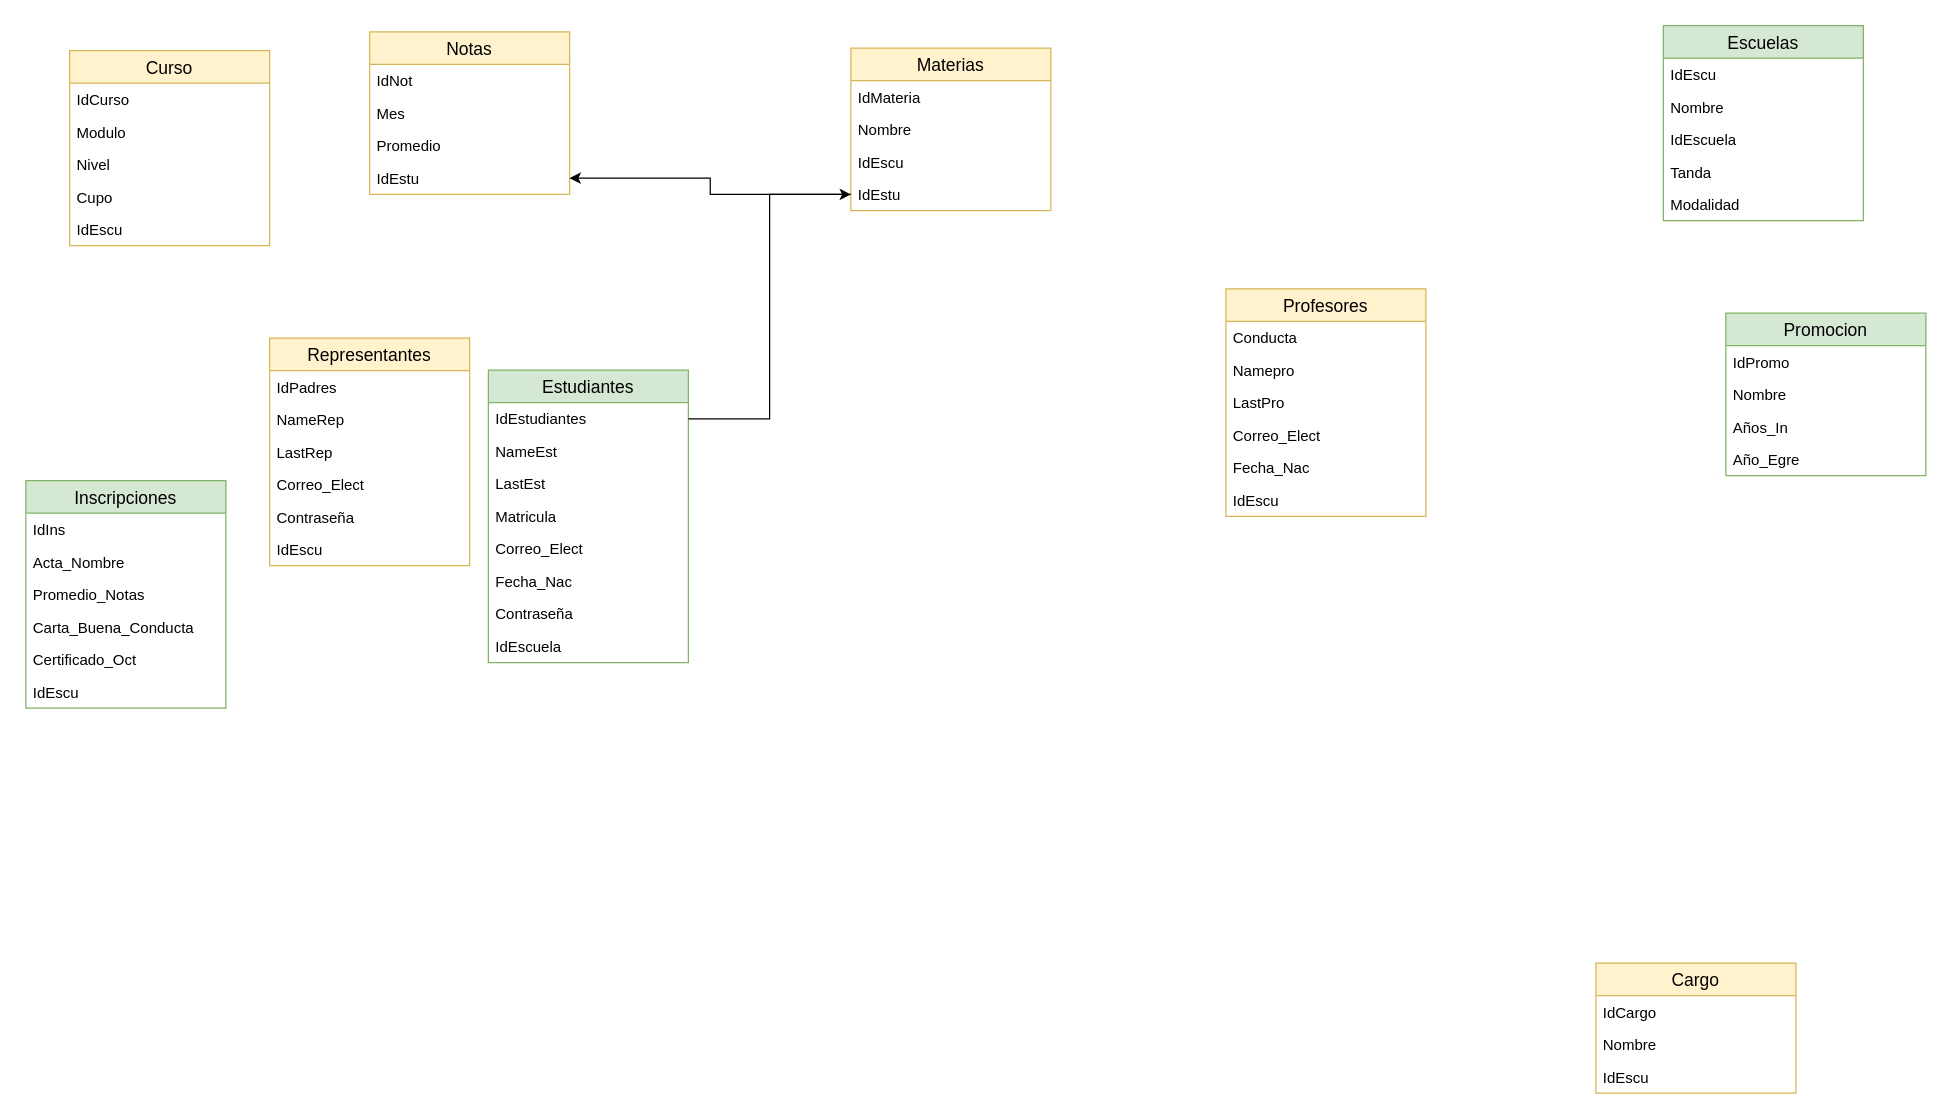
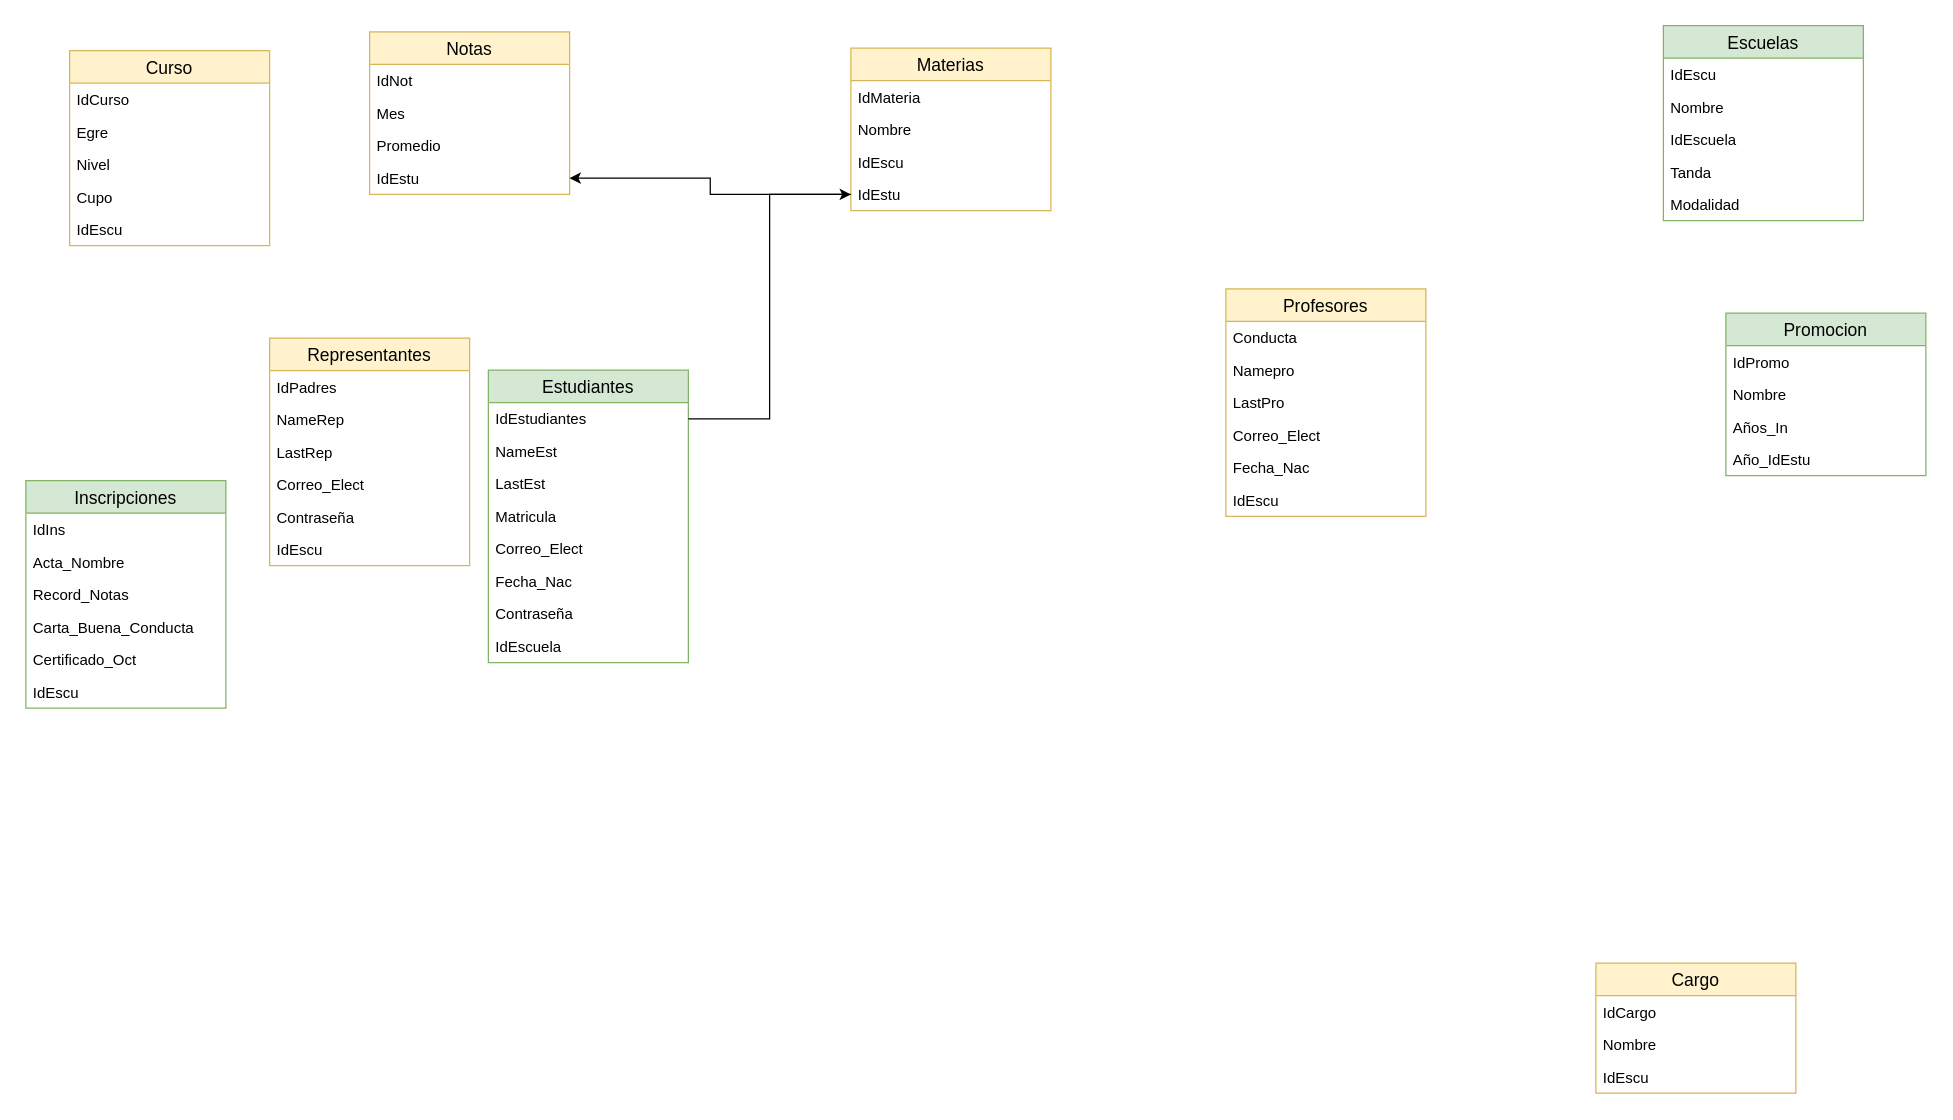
(100, 133) -> (93, 133)
(1766, 460) -> (1775, 460)
(89, 595) -> (83, 595)
